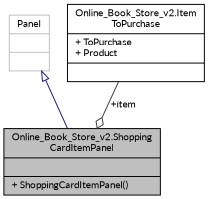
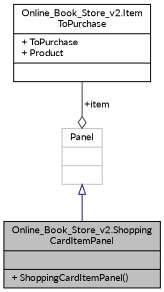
(110, 100) -> (82, 99)
